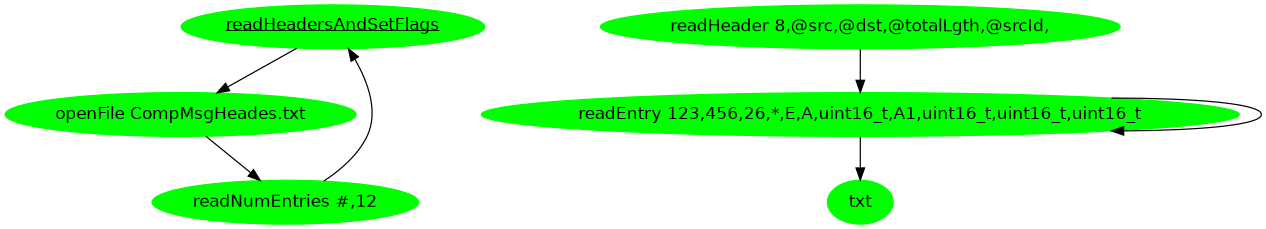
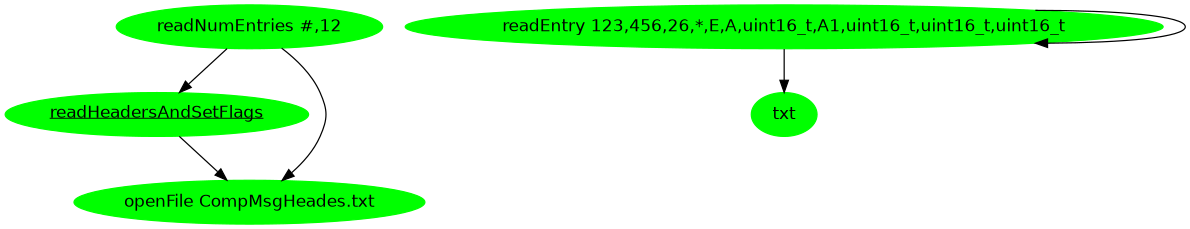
(860, 27) -> none
(228, 154) -> (325, 108)
